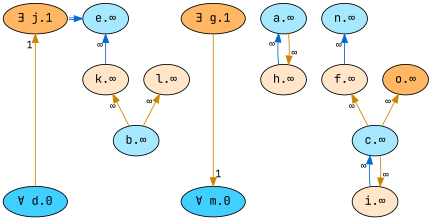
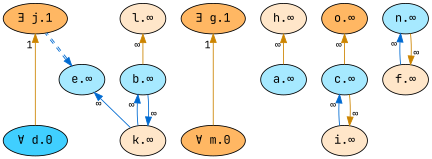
(278, 53) -> none
(213, 106) -> (213, 84)
(123, 114) -> (149, 106)
none -> (137, 114)
(362, 114) -> (411, 45)
(213, 202) -> (213, 141)
